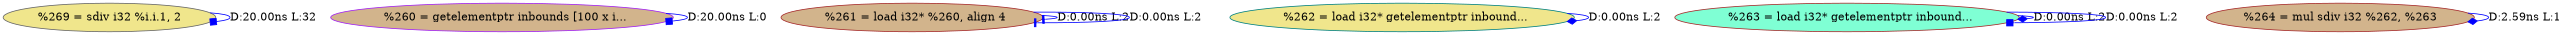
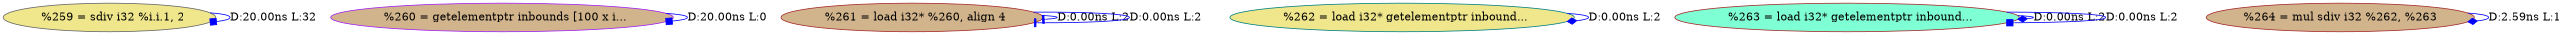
(109, 17) -> (109, 17)
